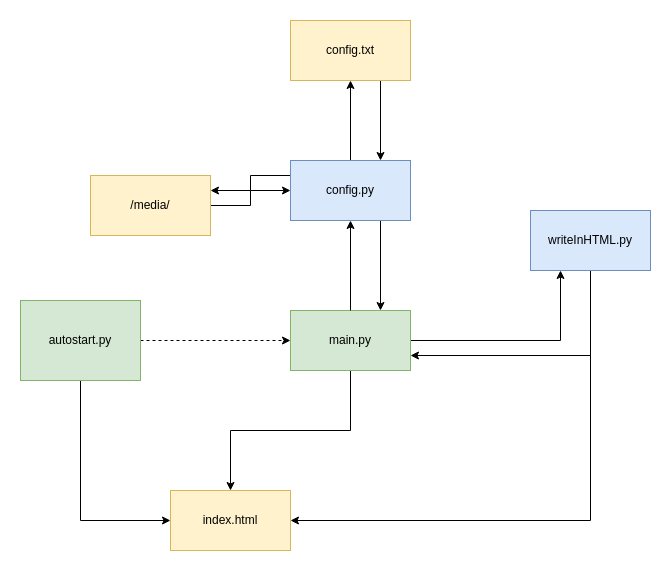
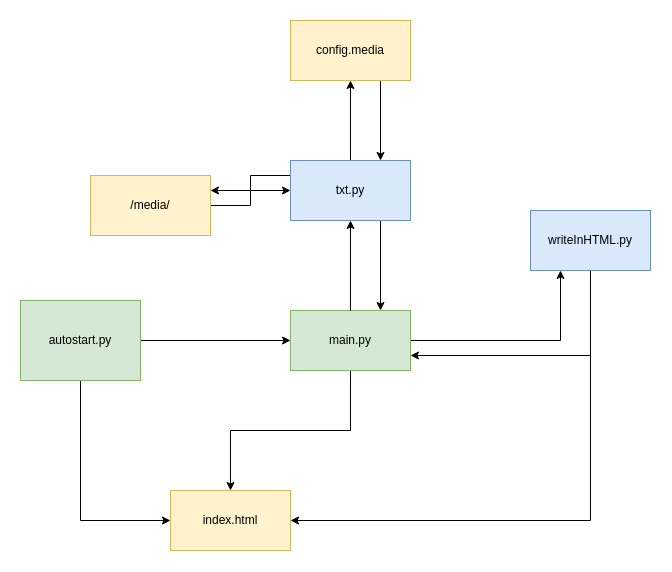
(351, 51) -> (351, 51)
(351, 191) -> (351, 191)
(213, 341) -> (213, 341)
